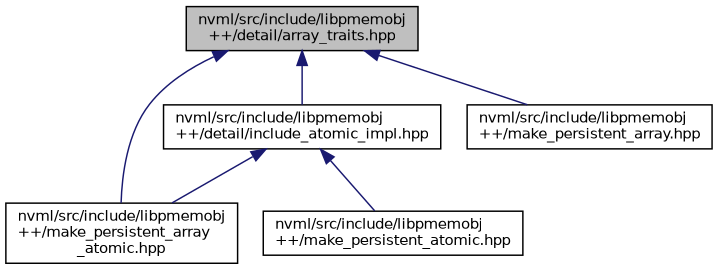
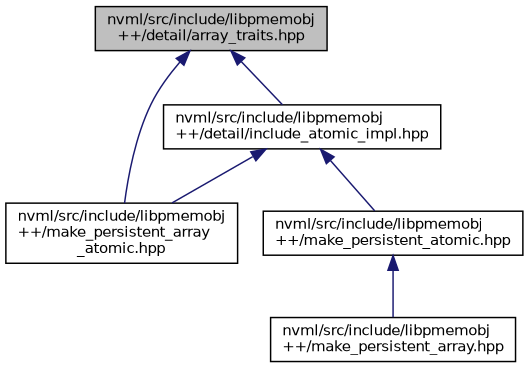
(453, 80) -> (393, 294)
